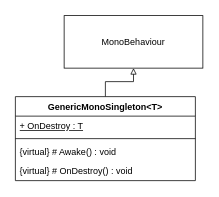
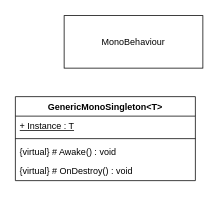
(115, 81) -> none
(53, 127) -> (50, 127)
